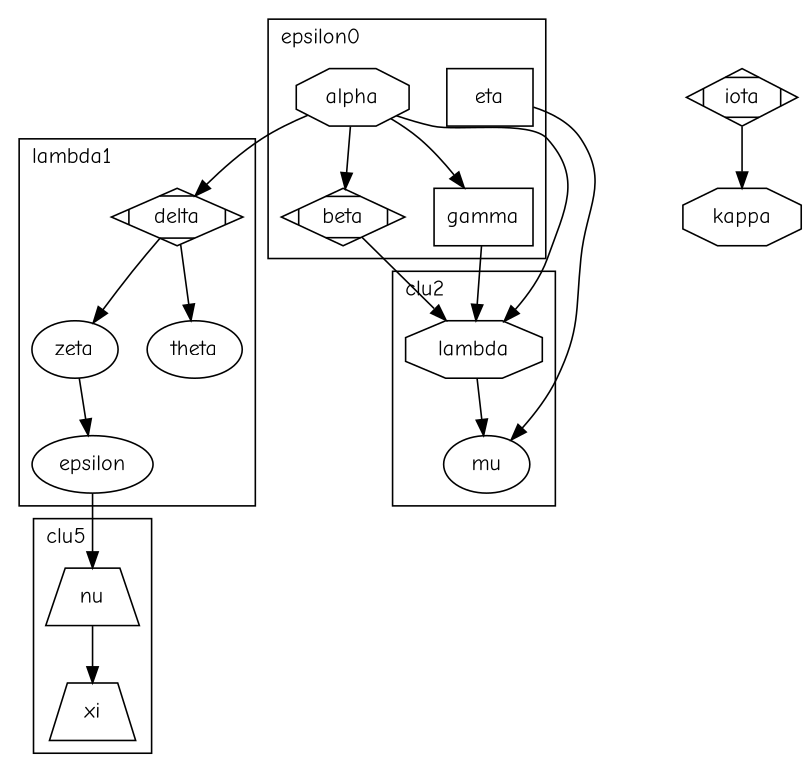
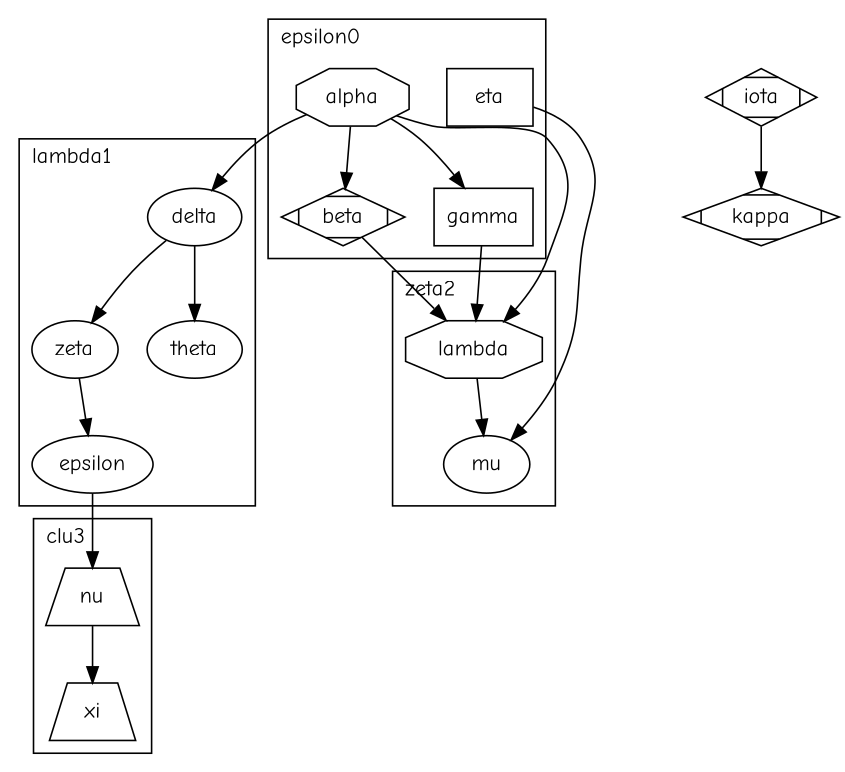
(177, 217) -> (195, 217)
(742, 217) -> (761, 217)
(425, 290) -> (431, 290)
(66, 537) -> (66, 537)
